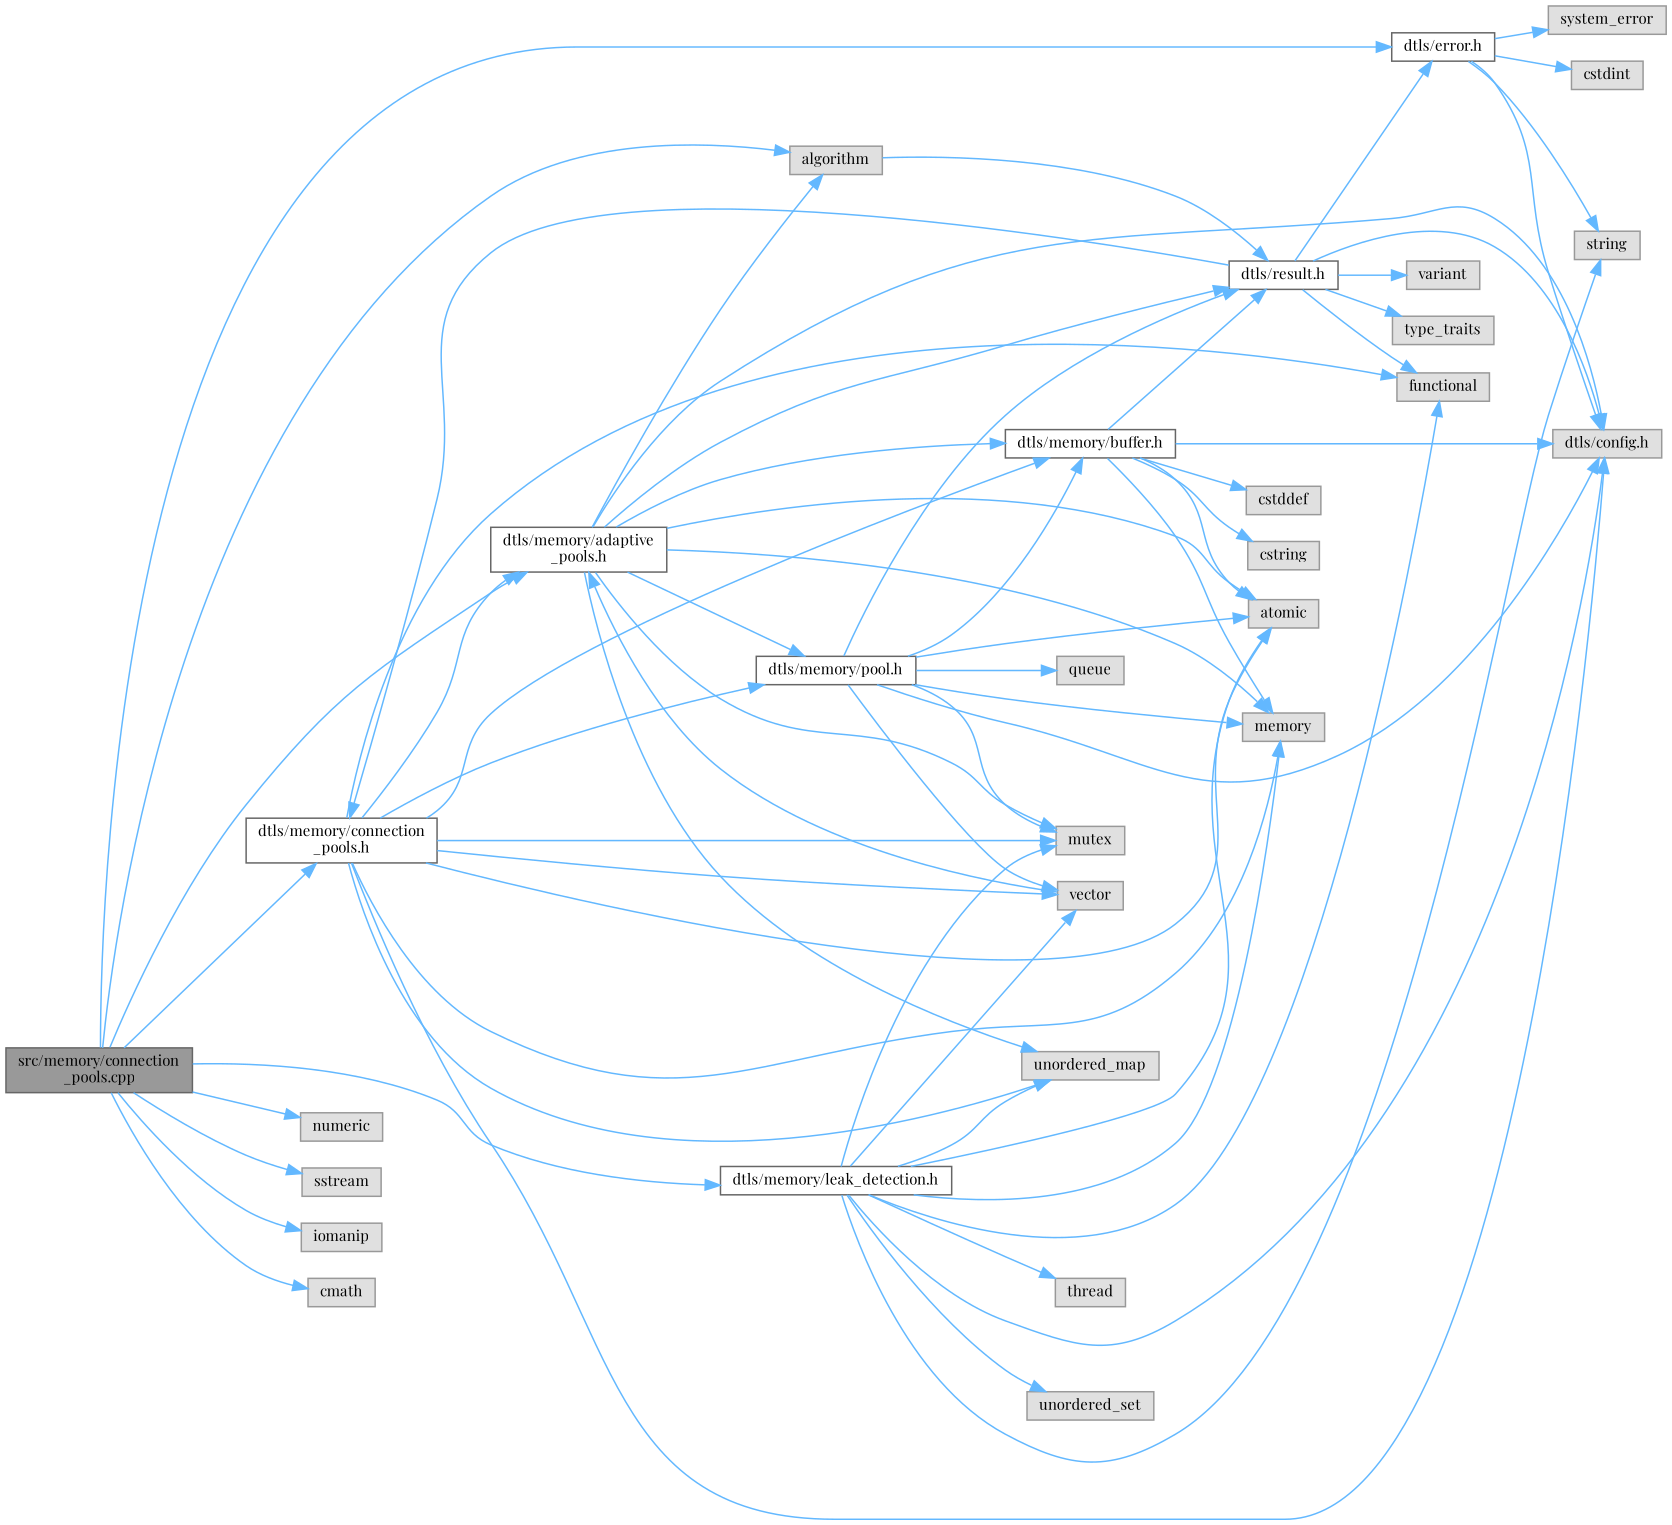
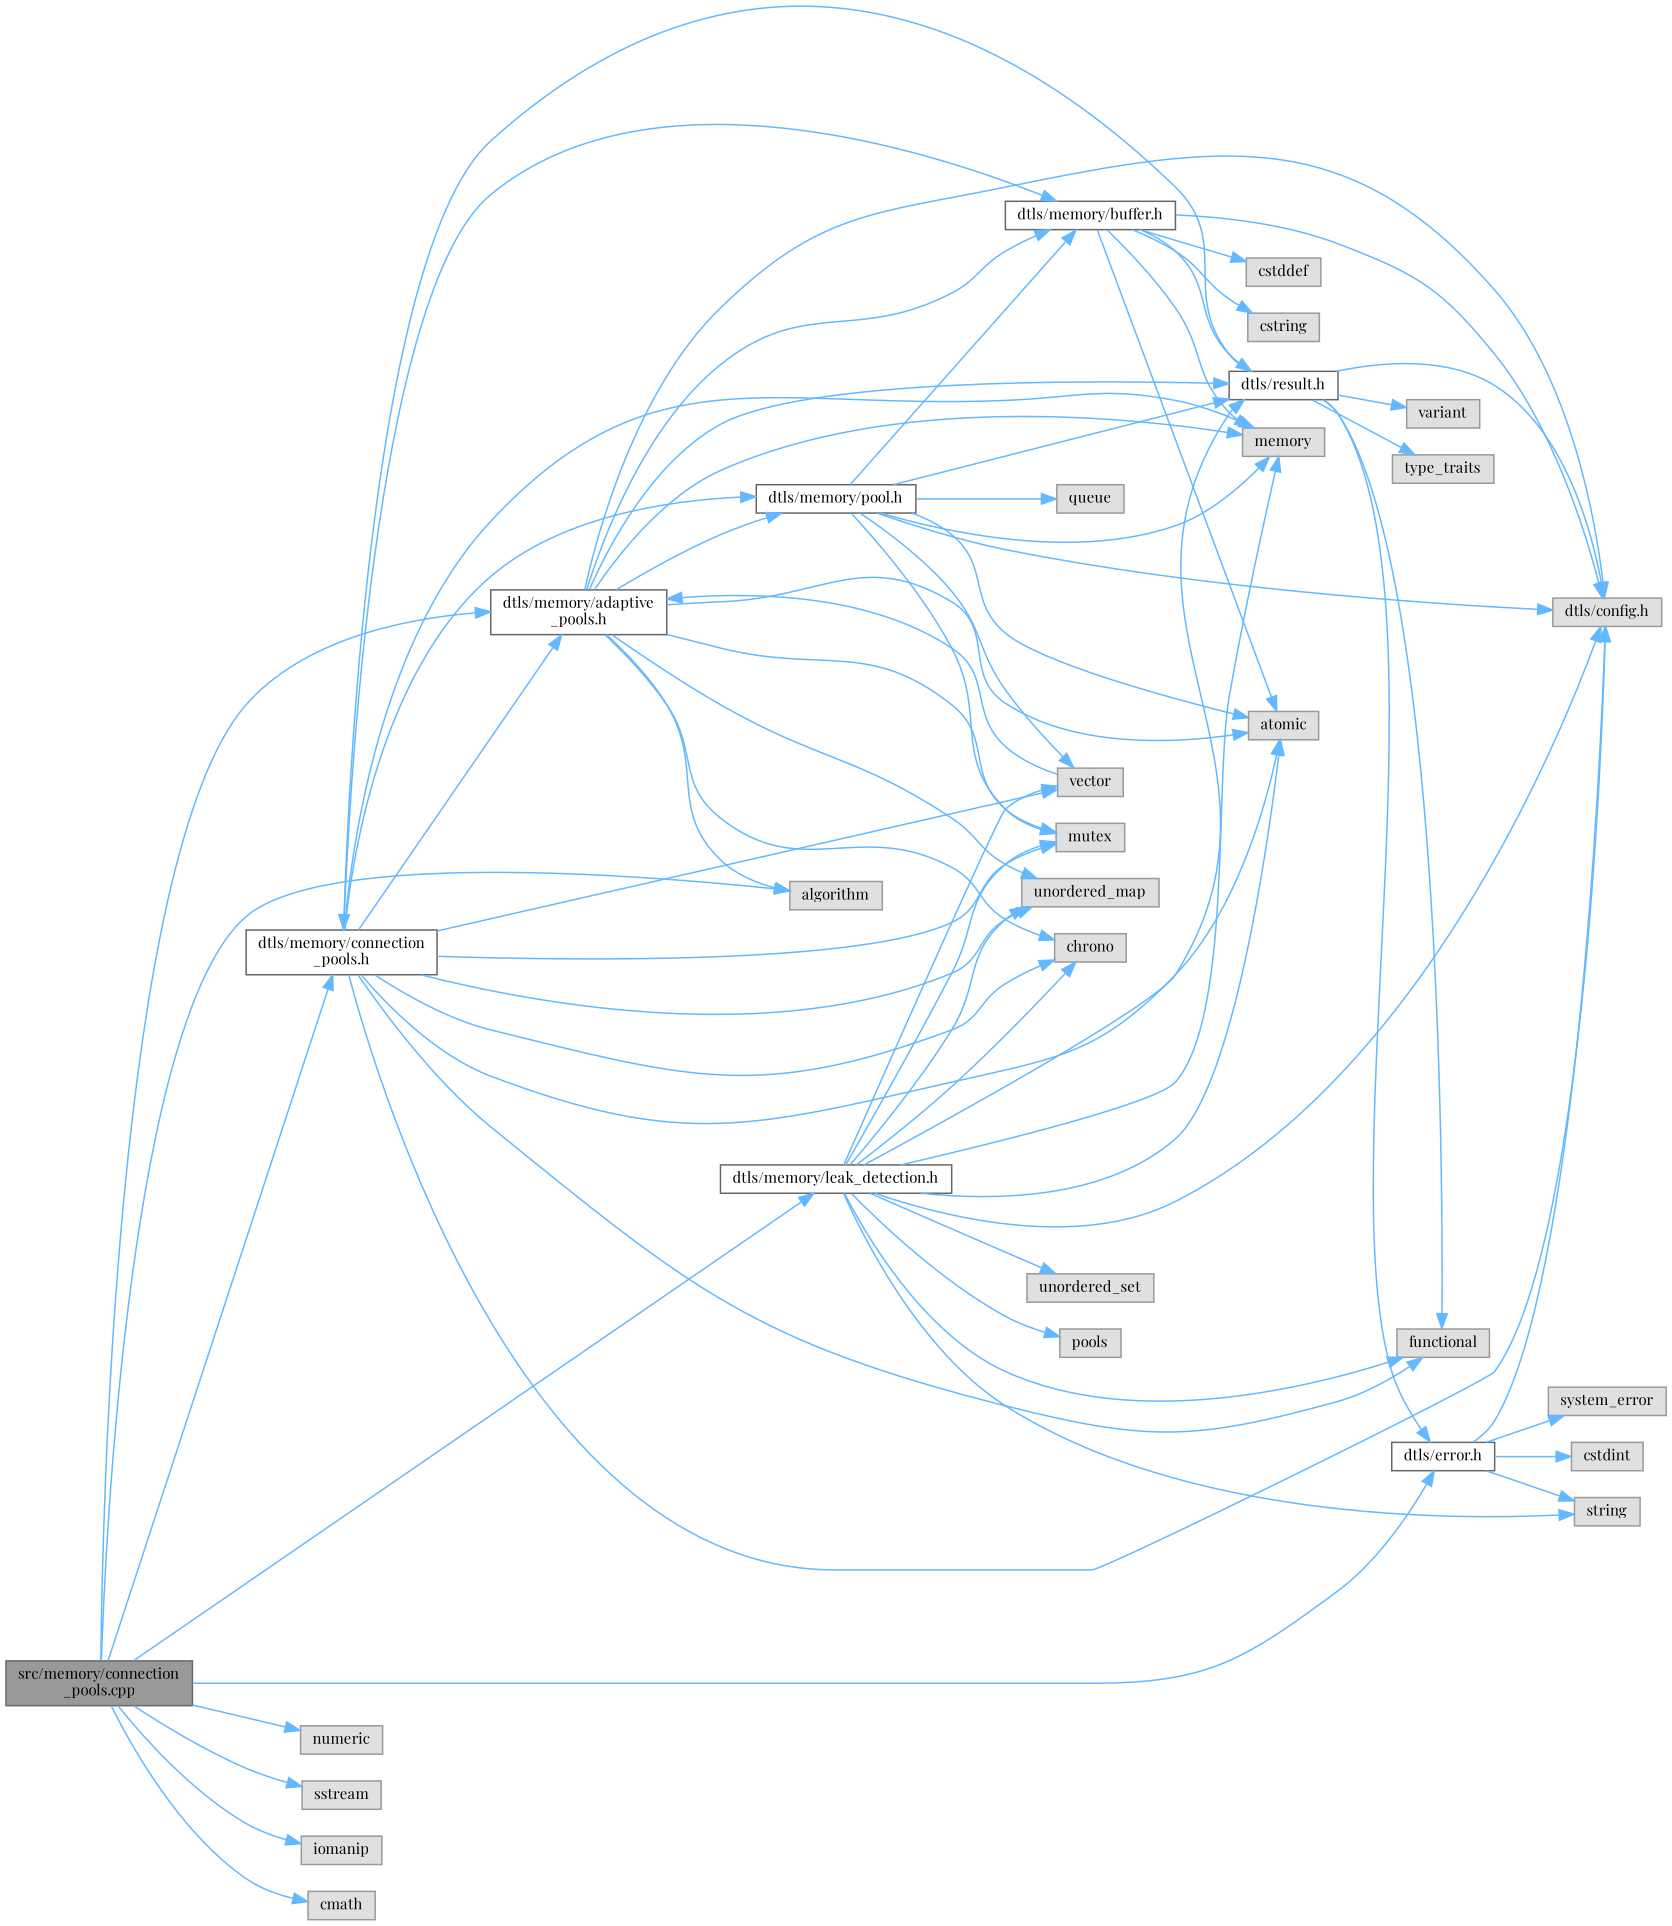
(1079, 170) -> (1202, 917)
none -> (1090, 948)
(1090, 1293) -> (1090, 1343)
